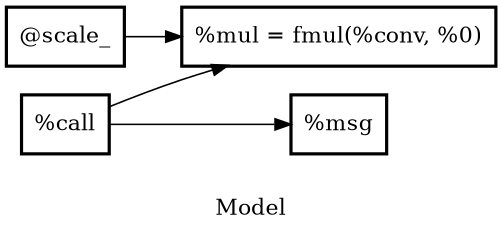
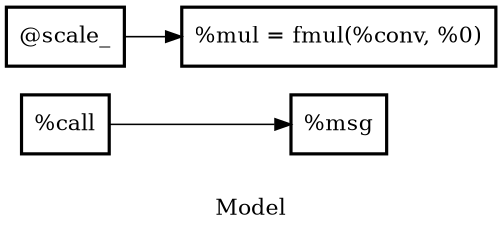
(161, 87) -> none
